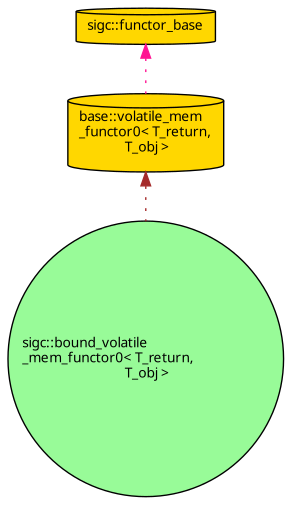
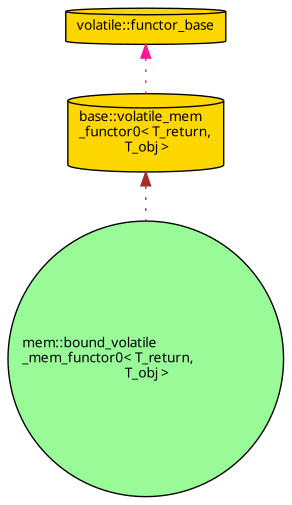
(146, 26) -> (146, 26)
(146, 359) -> (146, 359)
